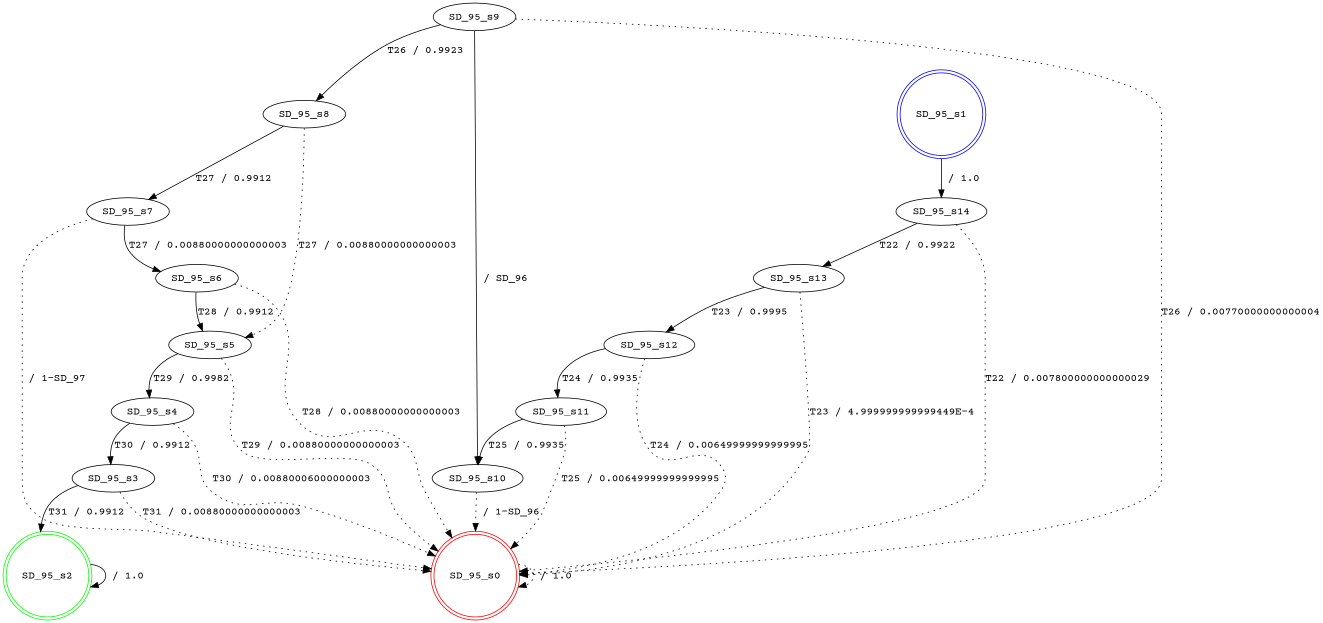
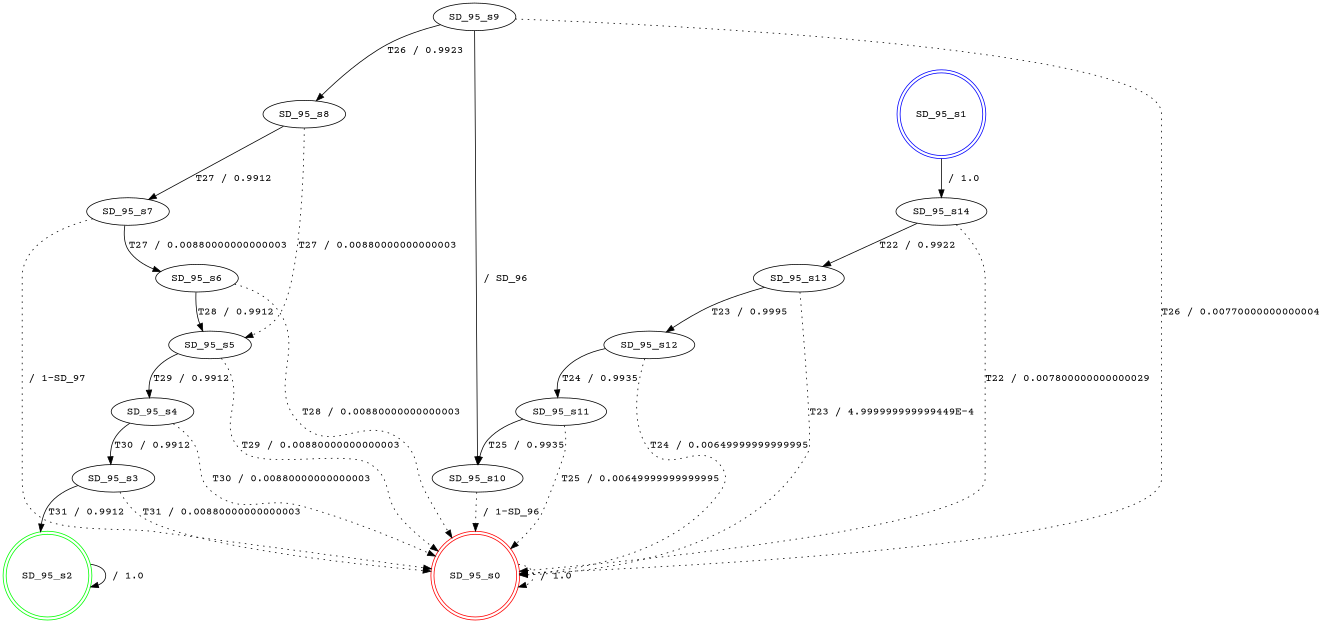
(192, 378) -> (192, 378)
(292, 478) -> (292, 478)
